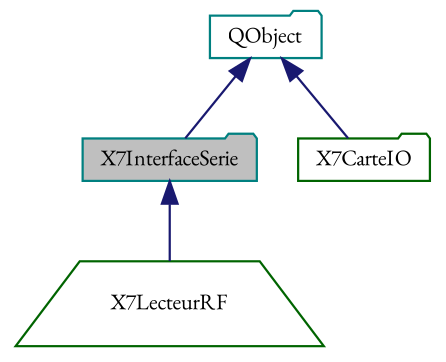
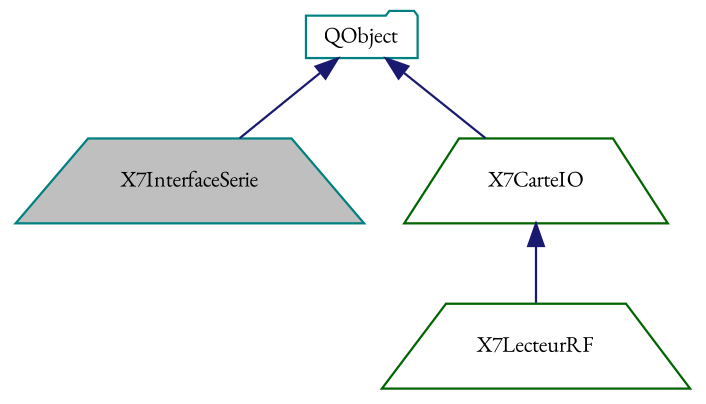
(170, 160) -> (190, 181)
(364, 160) -> (536, 181)
(170, 233) -> (536, 275)
